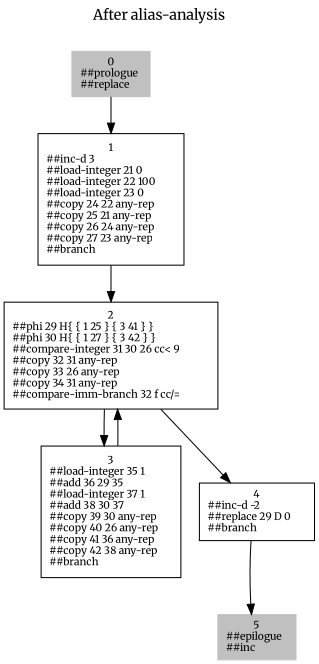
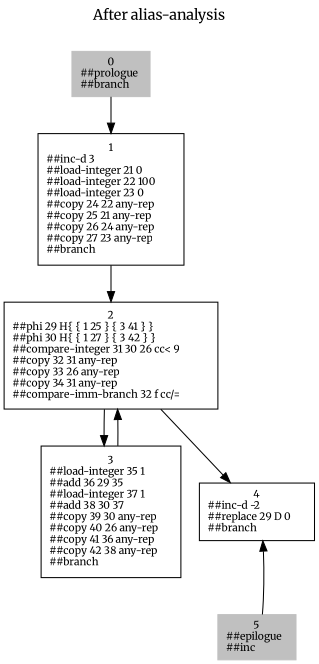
(111, 74) -> (111, 74)
(250, 573) -> (264, 583)
